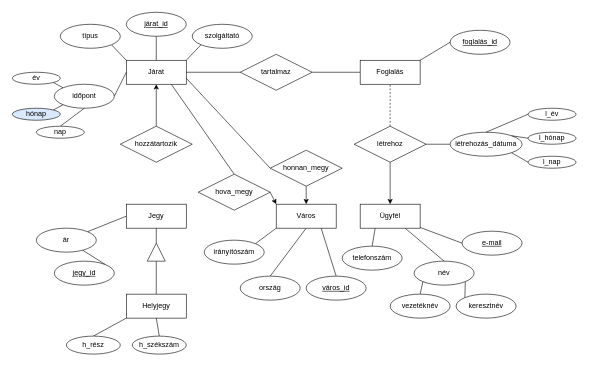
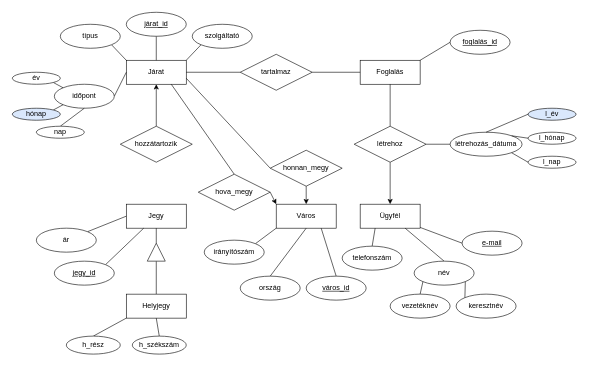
(390, 105) -> (390, 105)
(552, 114) -> (552, 114)
(95, 258) -> (125, 247)
